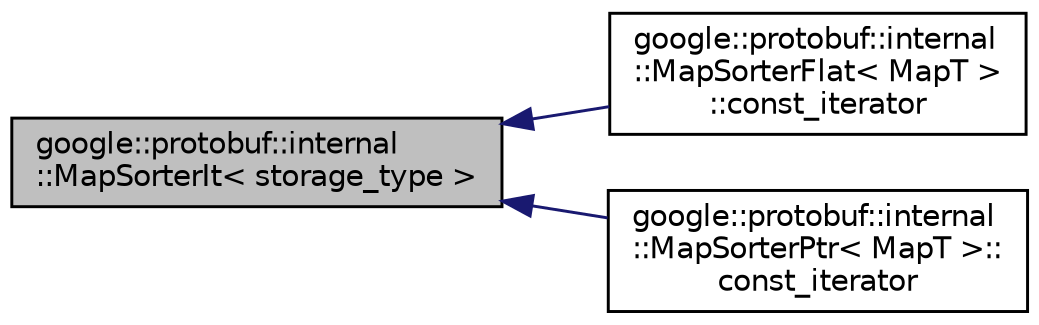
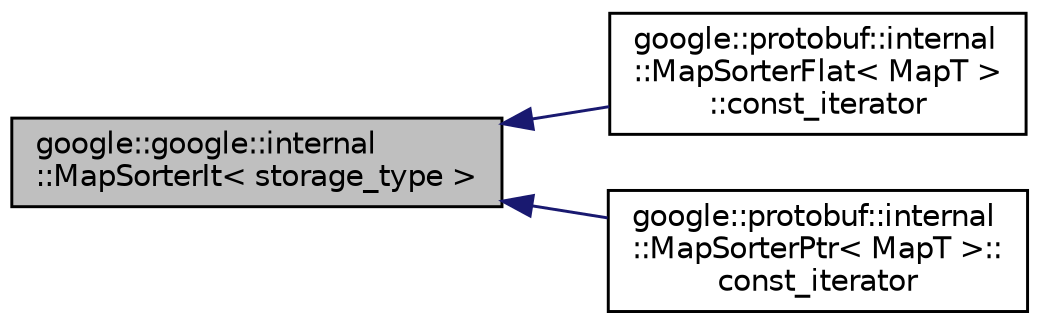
(257, 162) -> (257, 162)
